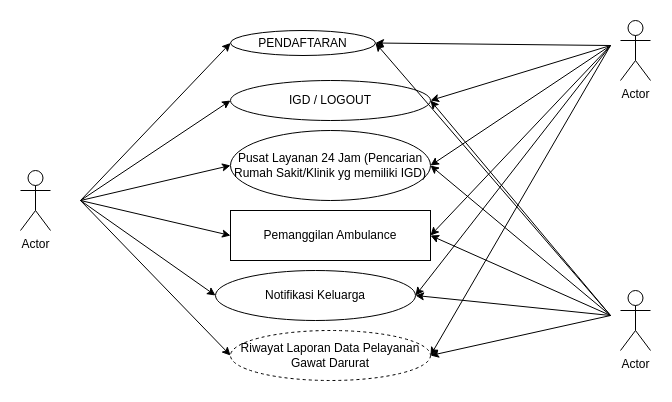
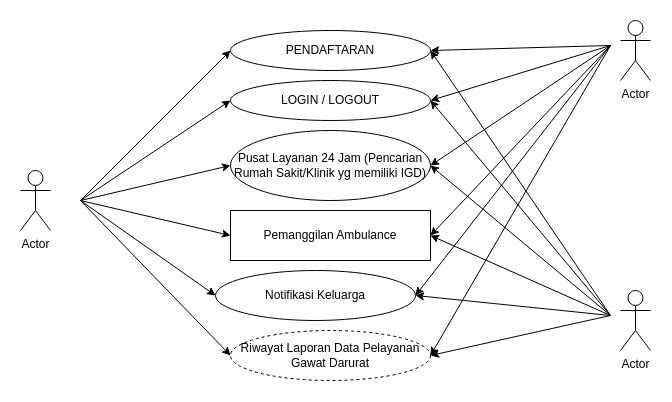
(303, 43) -> (331, 51)
(331, 101) -> (331, 101)
